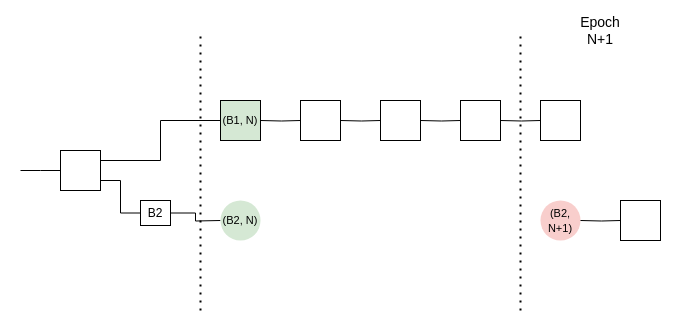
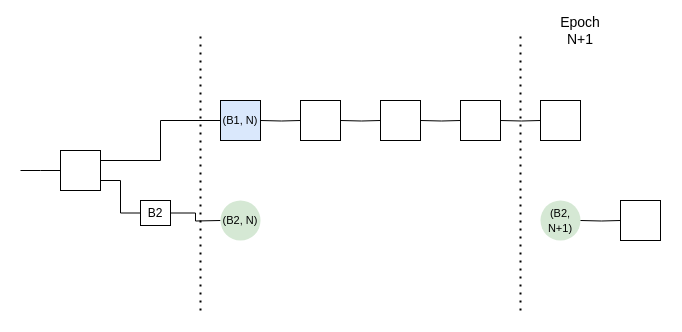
(601, 31) -> (581, 31)
(241, 121) -> (241, 121)
(561, 221) -> (561, 221)
